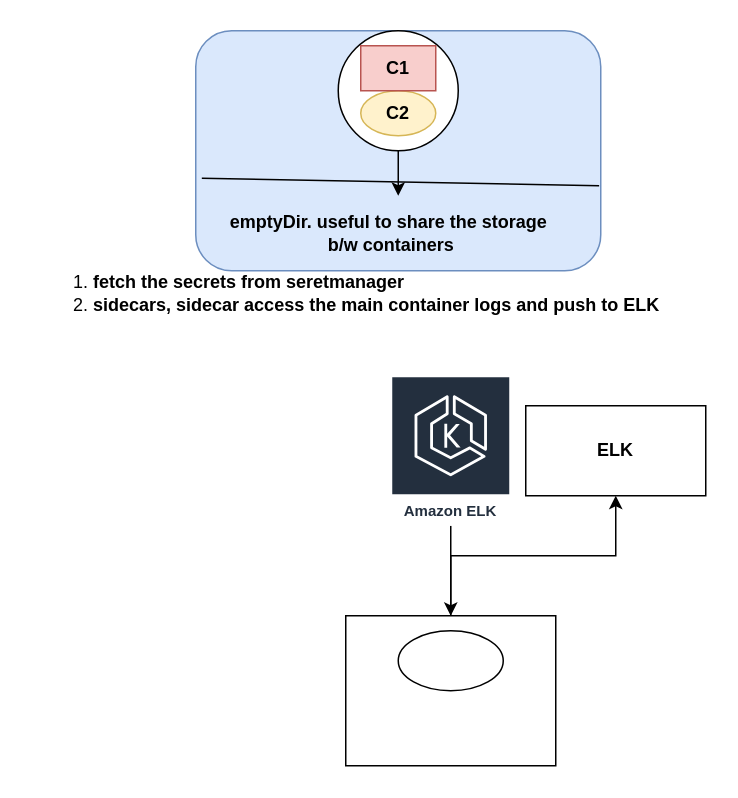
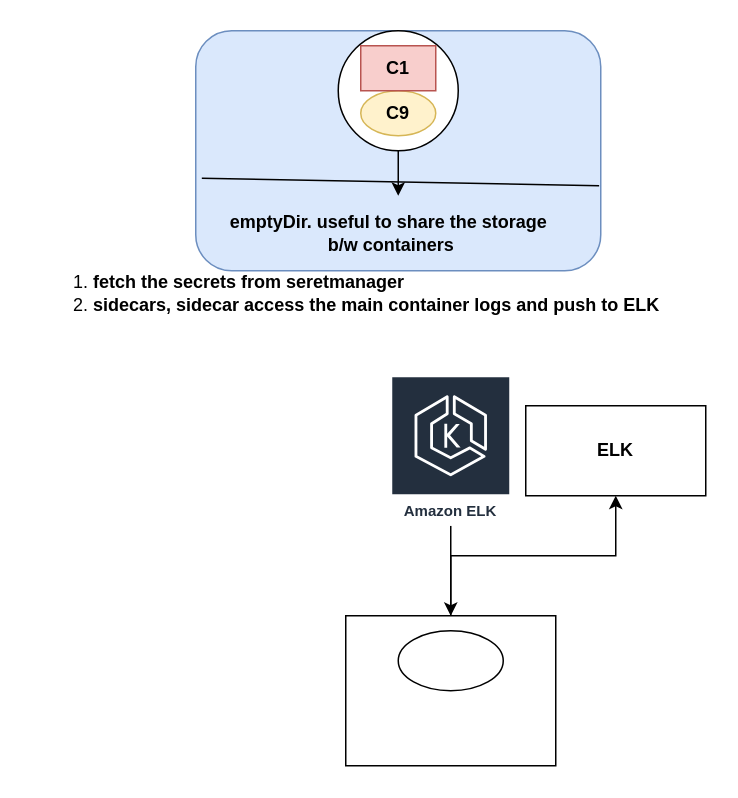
(398, 113) -> (398, 113)
